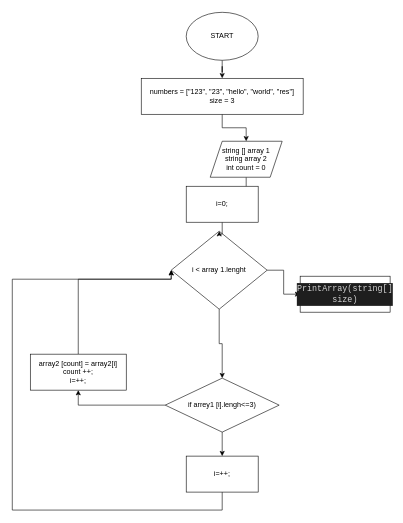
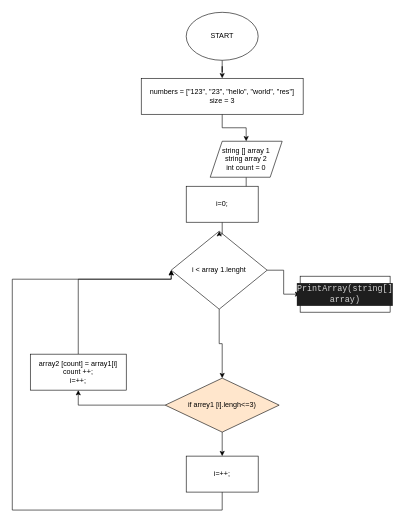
(345, 294) -> (345, 294)
(78, 372) -> (78, 372)
(222, 405) -> (222, 405)
